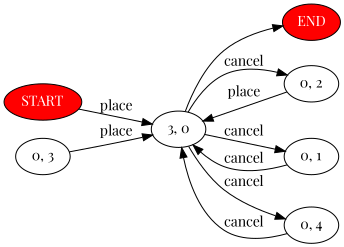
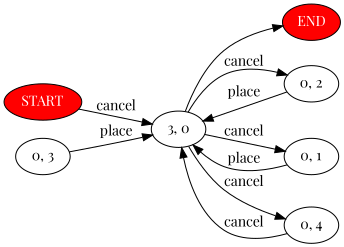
(116, 107) -> (116, 107)
(244, 159) -> (244, 159)
